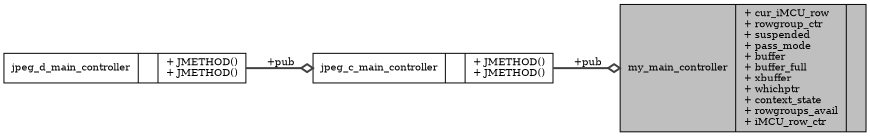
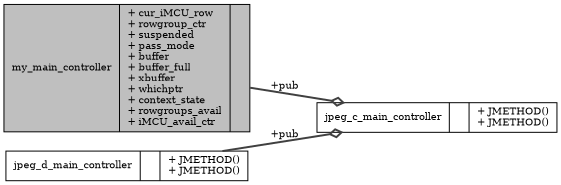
(581, 68) -> (291, 94)
(785, 122) -> (171, 122)
